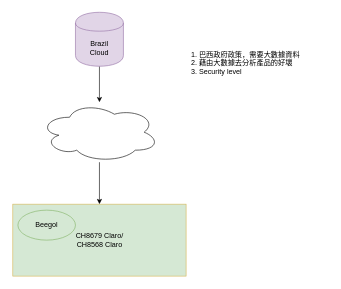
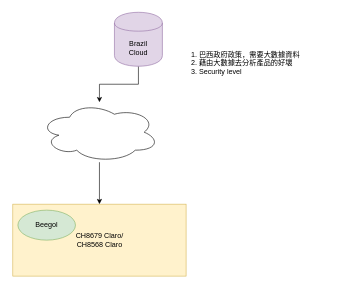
(99, 39) -> (138, 39)
(99, 240) -> (99, 240)
